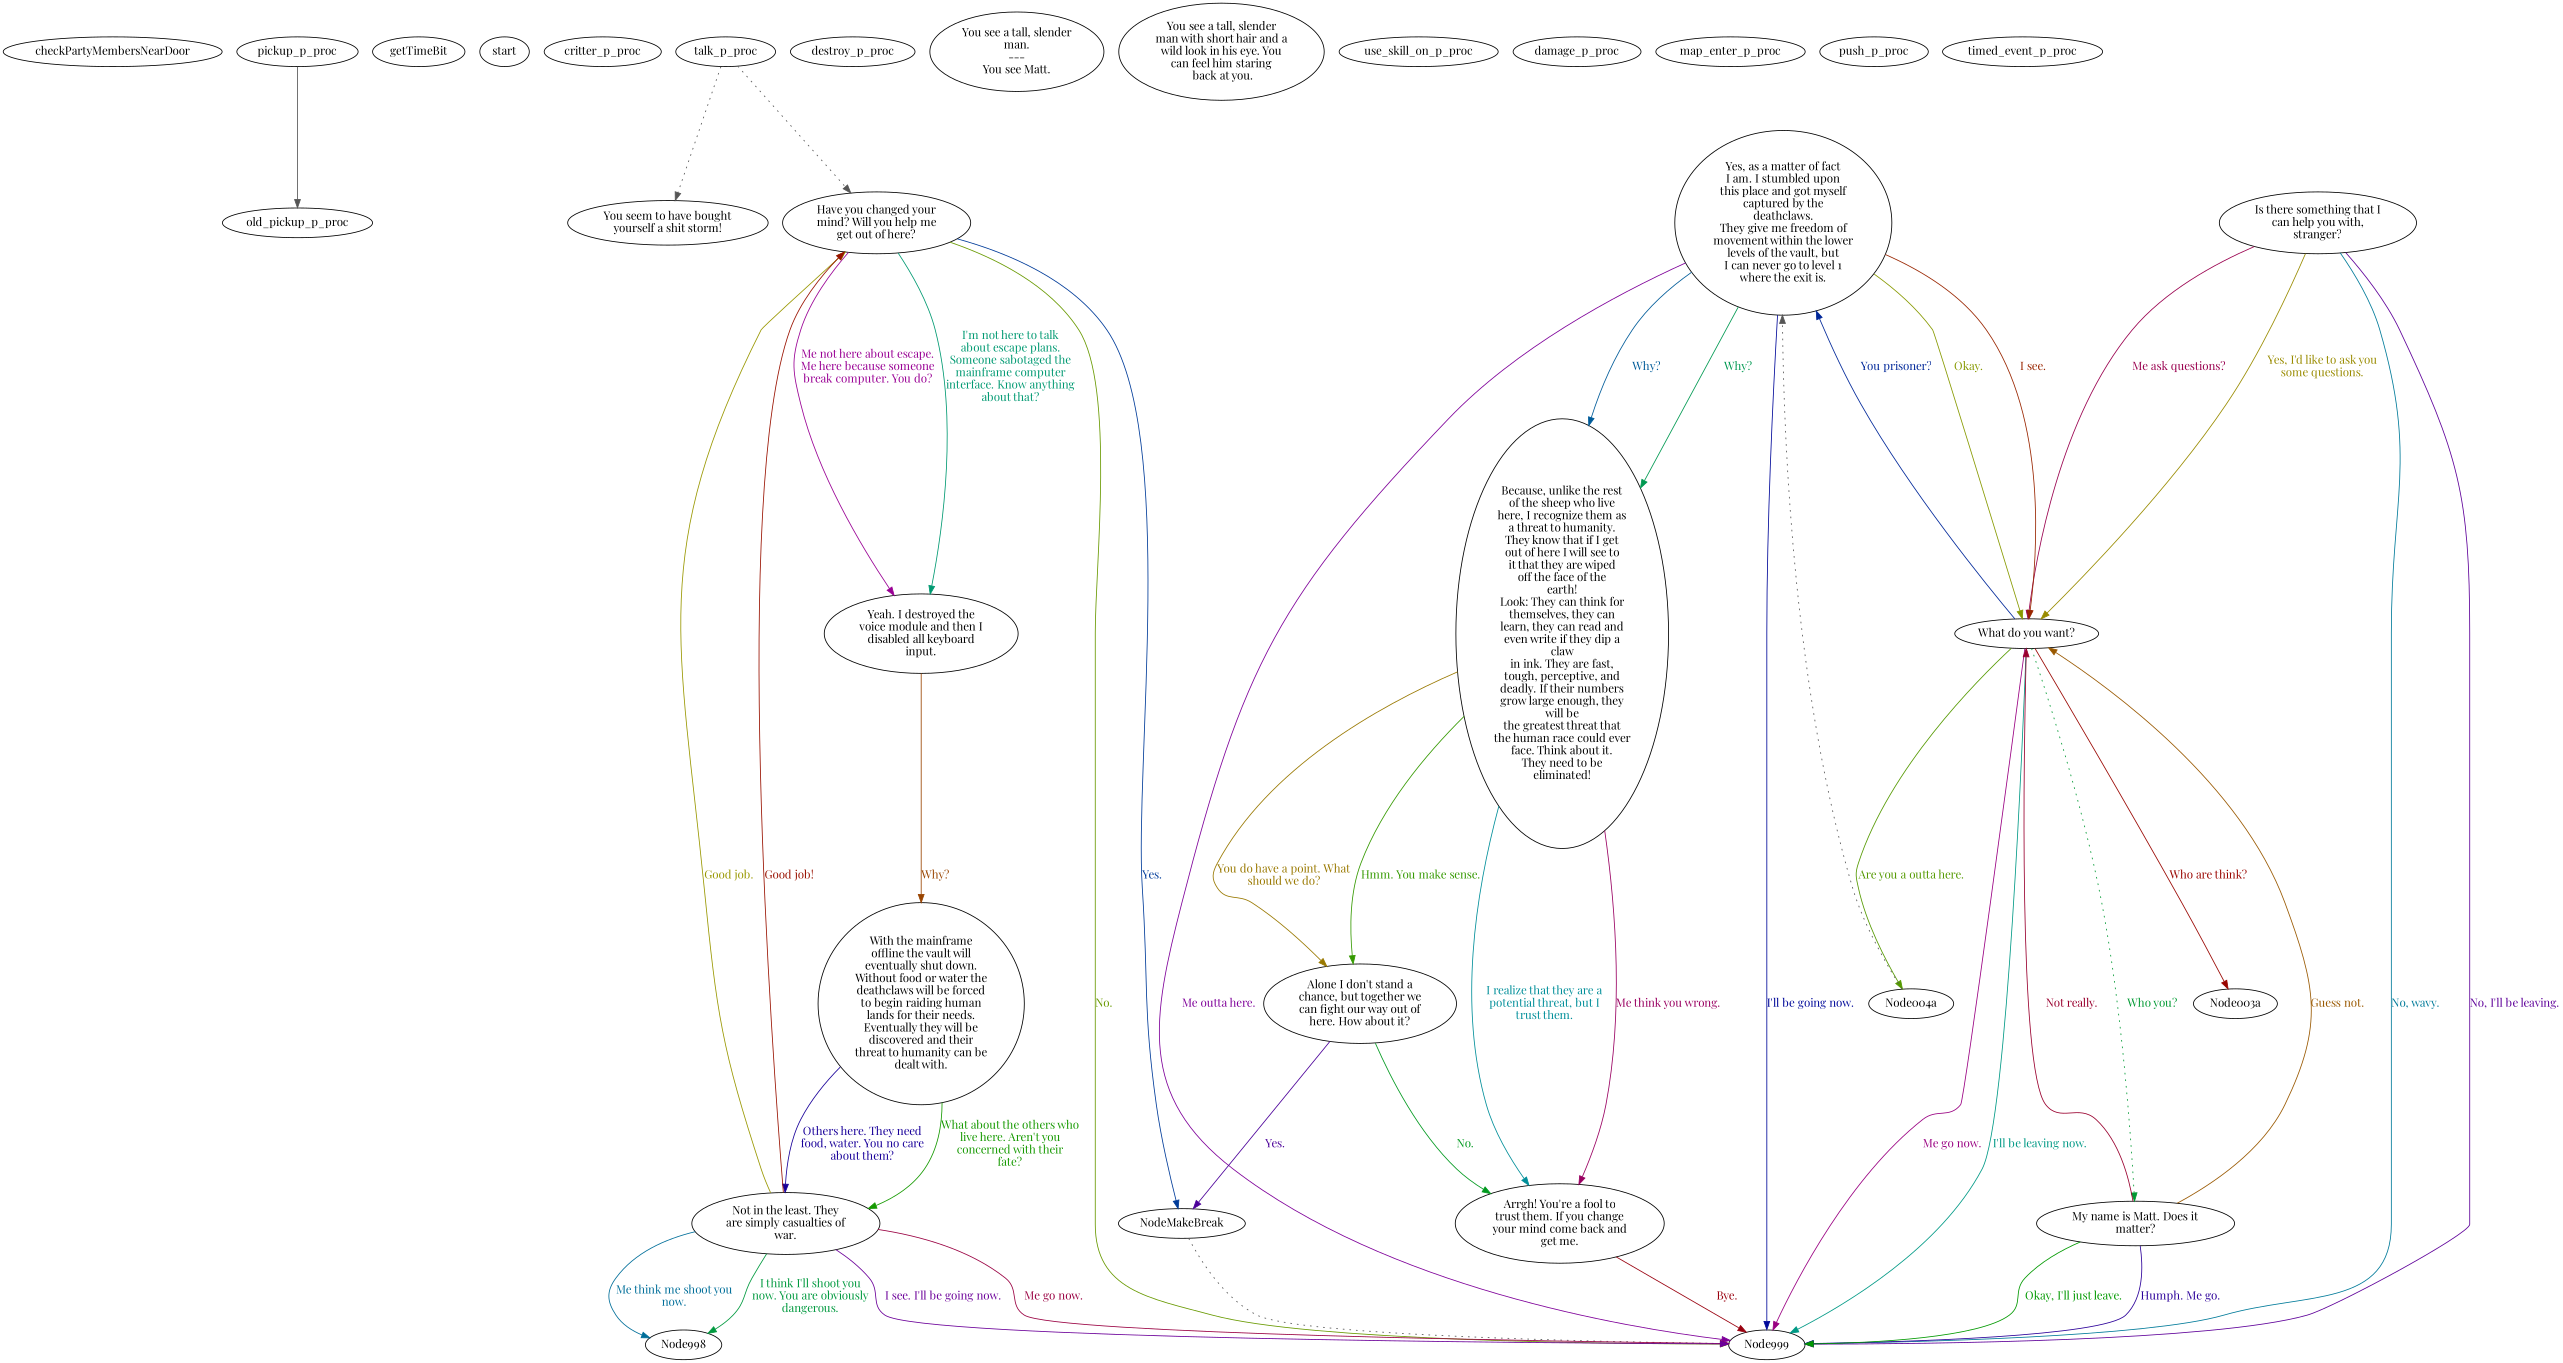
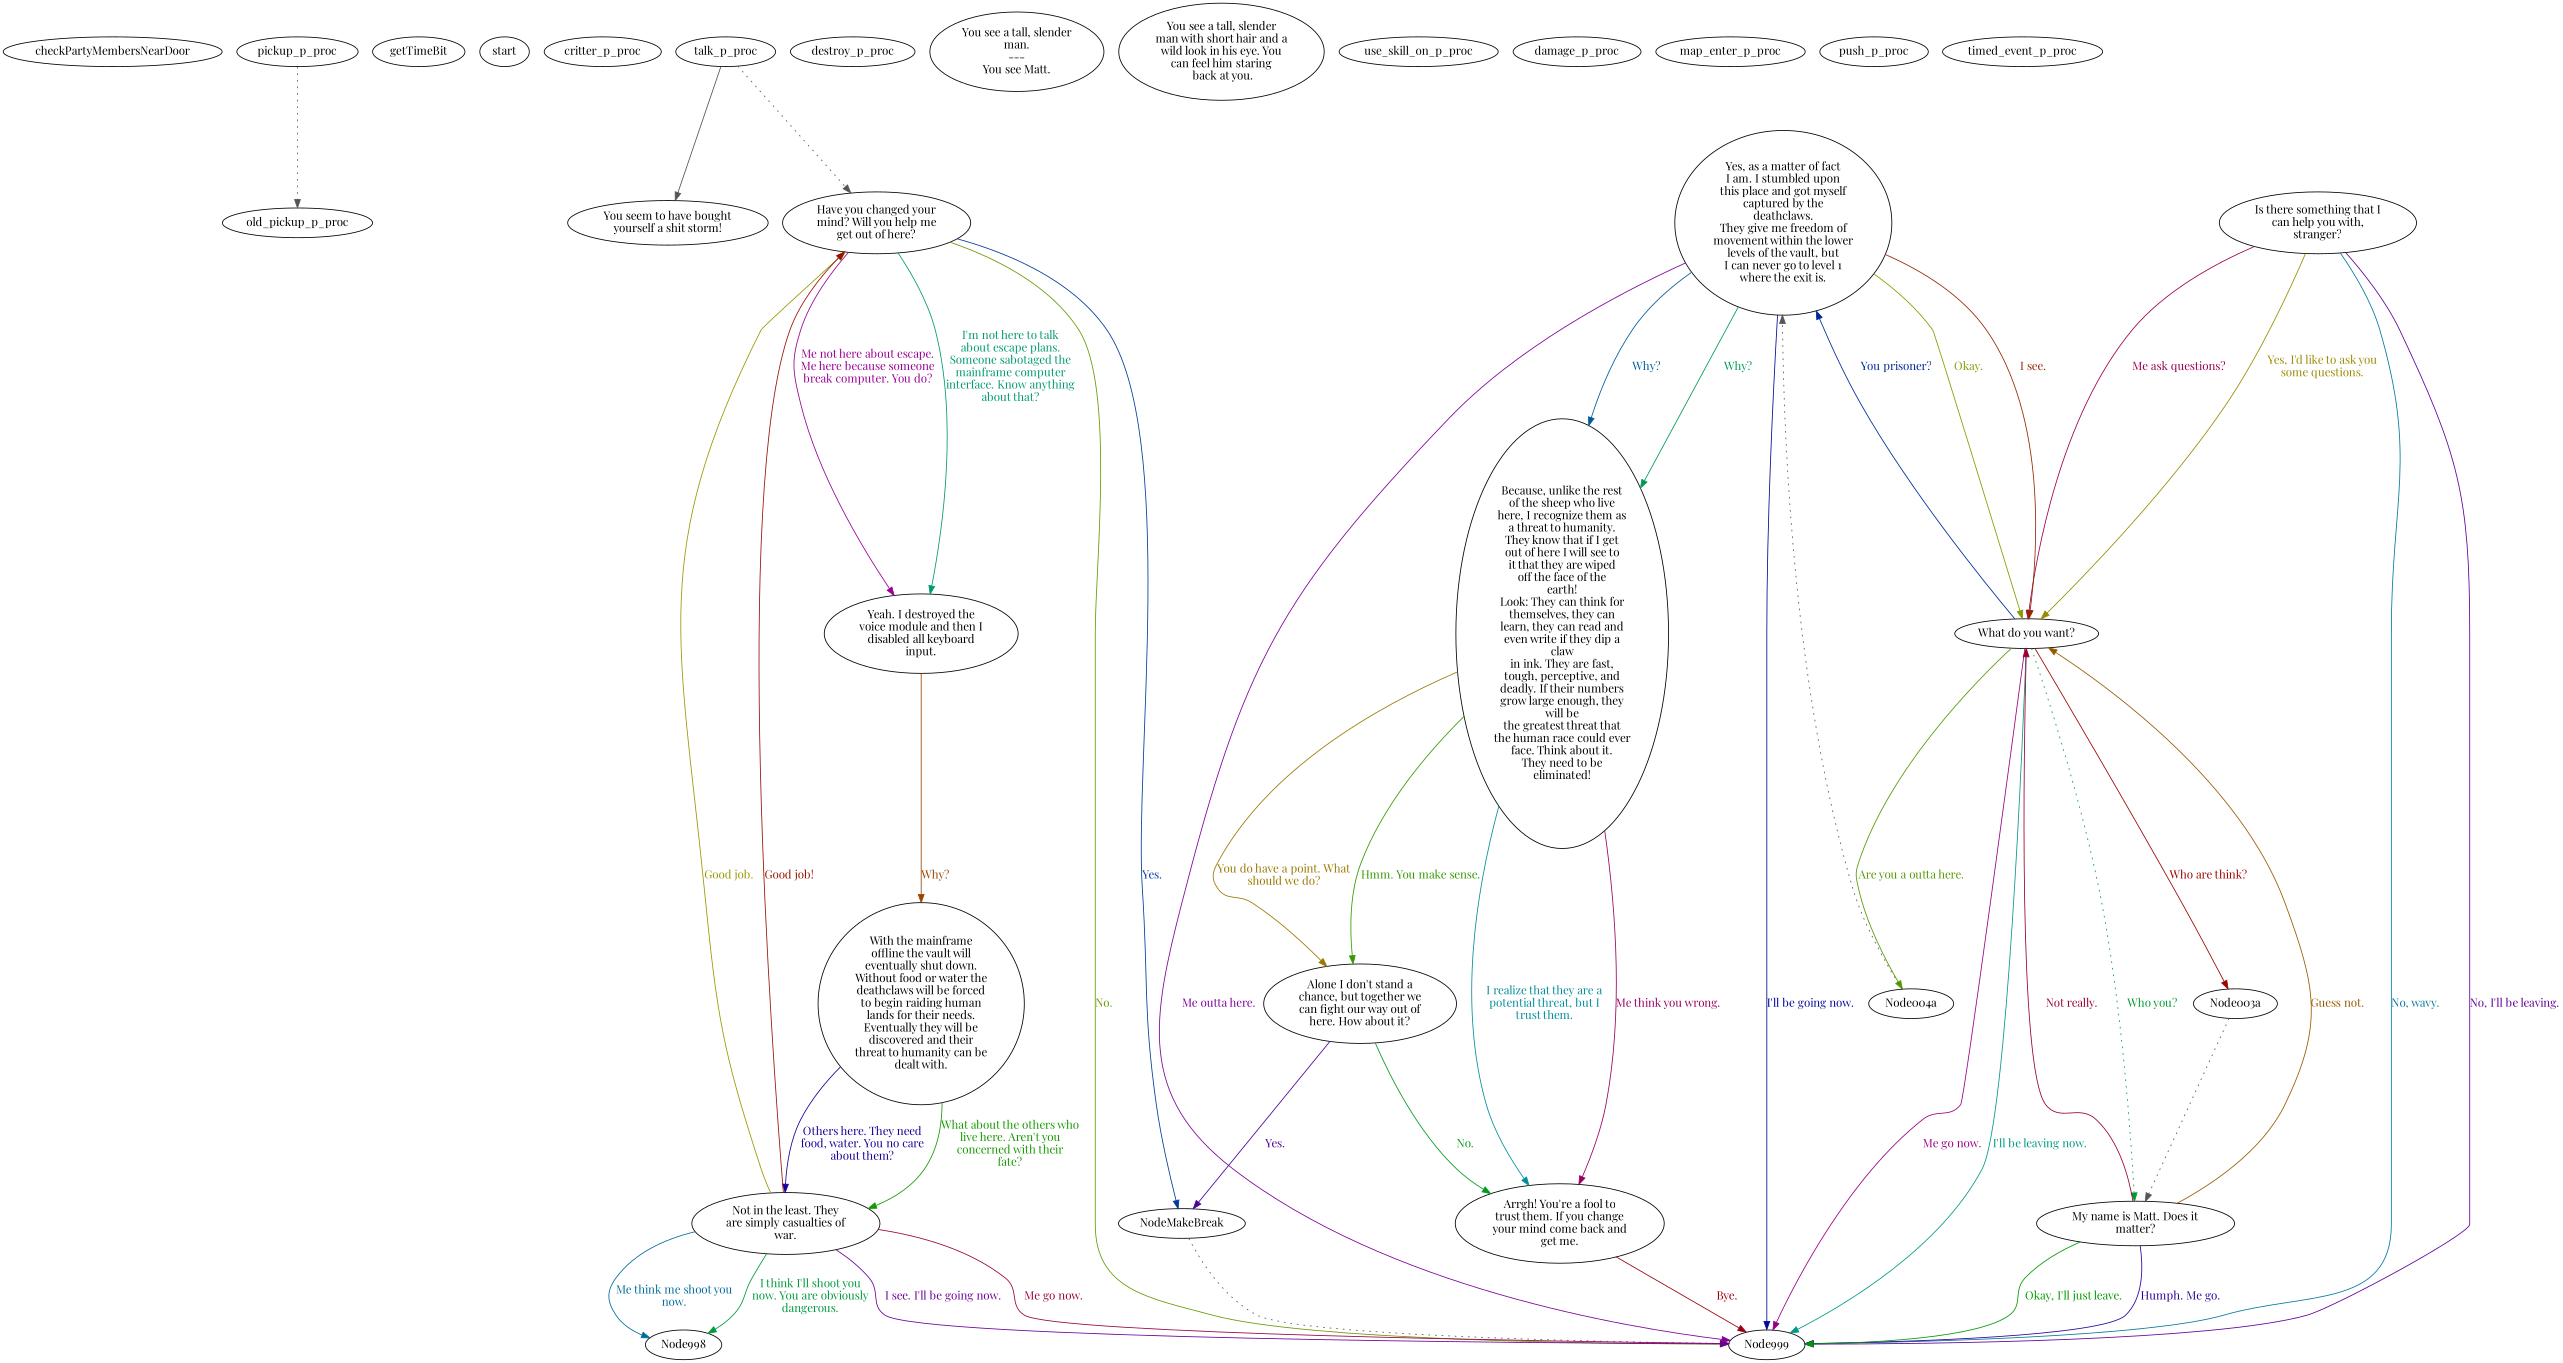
(699, 130) -> (699, 130)
(297, 133) -> (297, 133)
none -> (2189, 1106)
